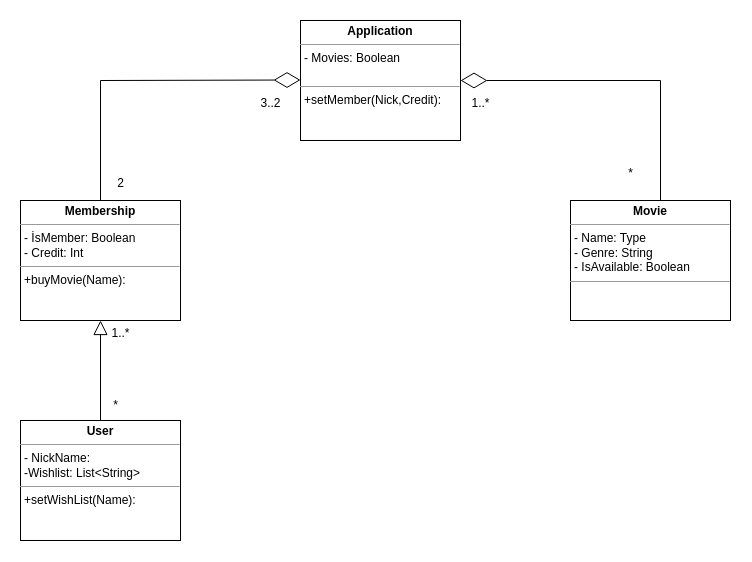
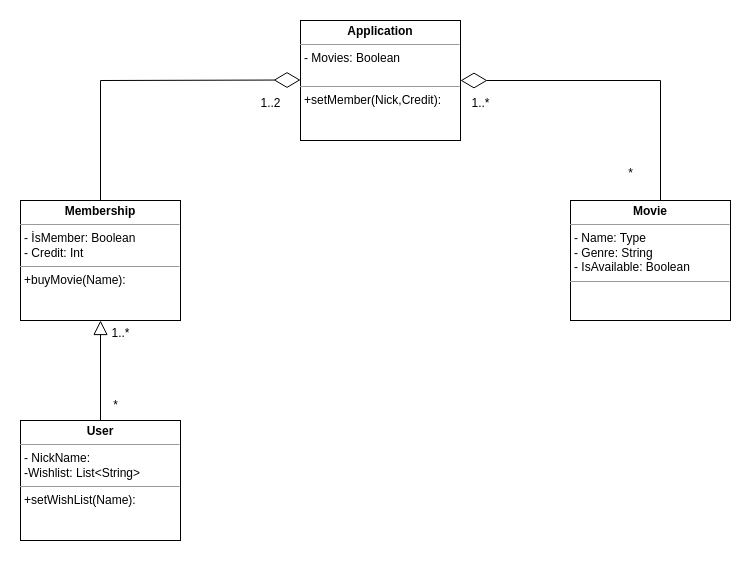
(271, 104) -> (271, 104)
(121, 184) -> none
